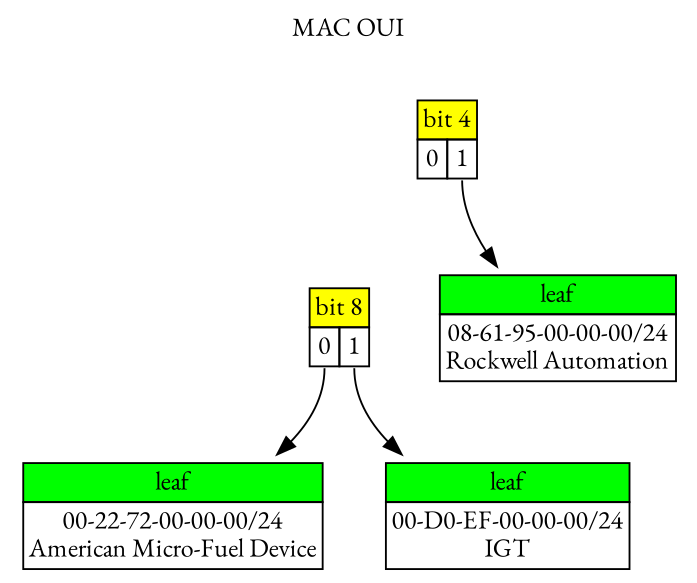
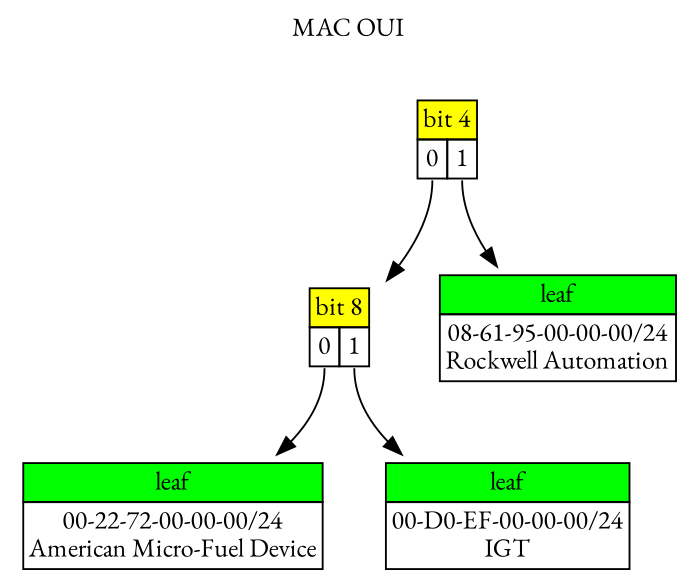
none -> (423, 225)
